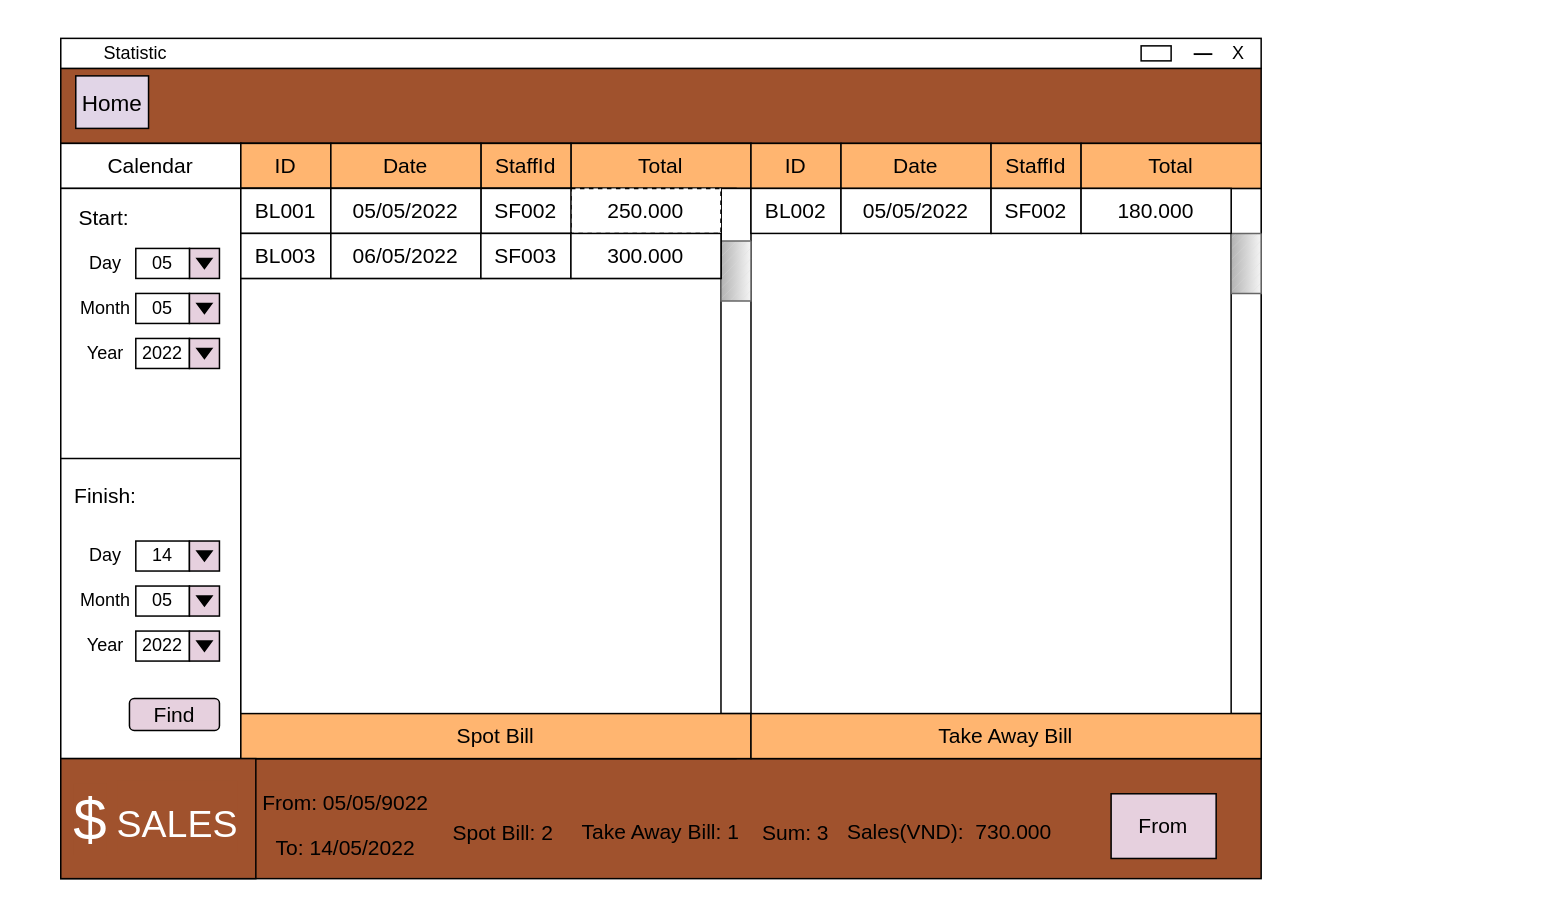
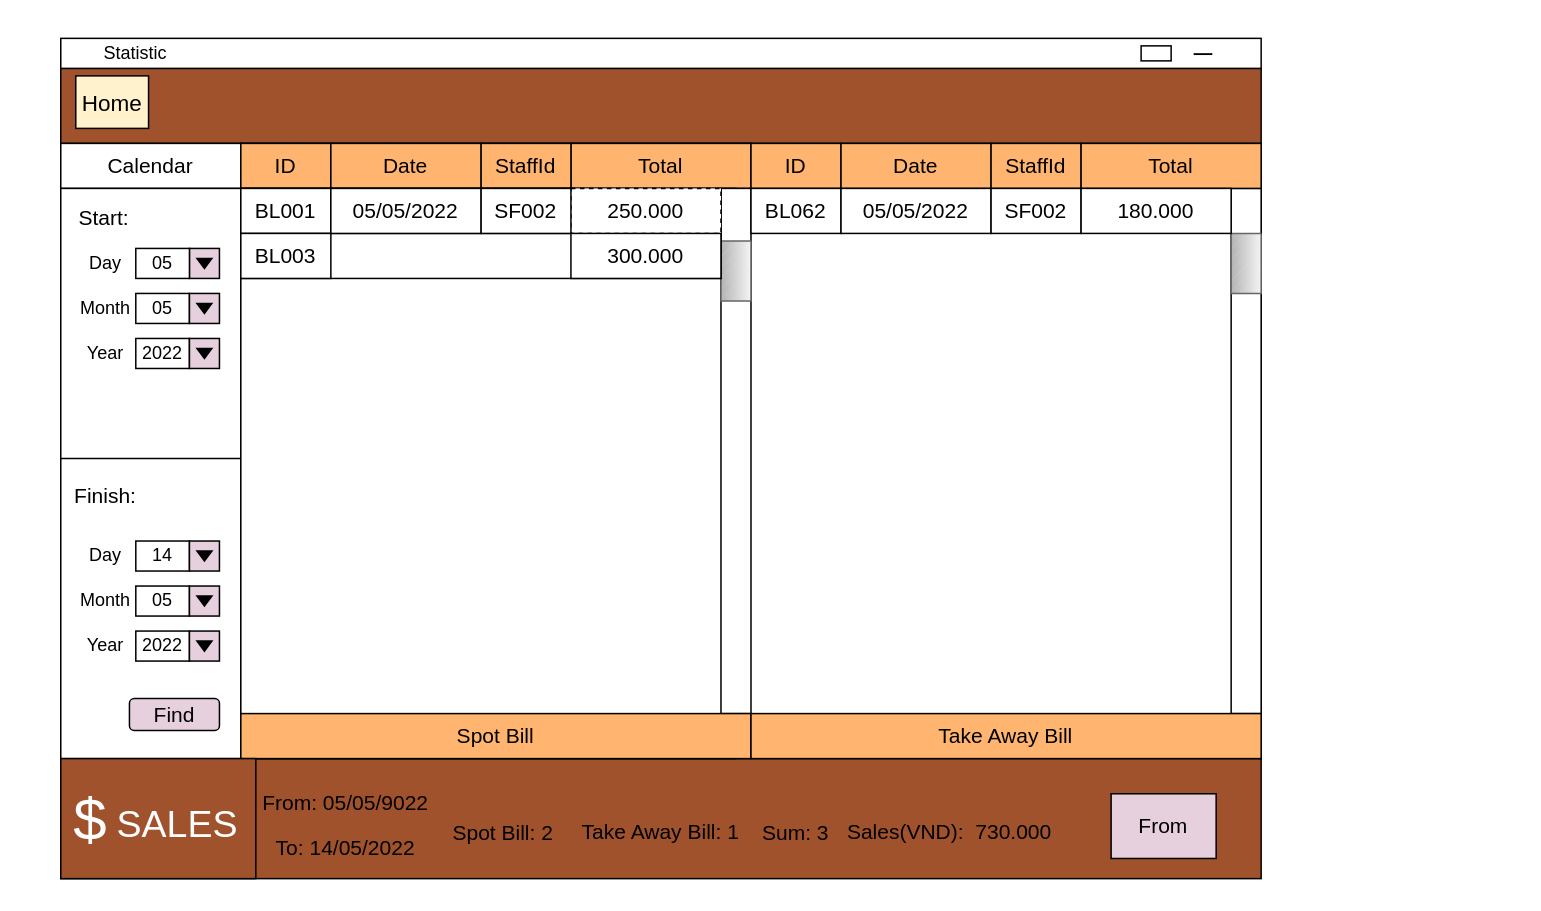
(1238, 53) -> none
(112, 102) -> (112, 102)
(796, 211) -> (796, 211)
(406, 256) -> none
(526, 256) -> none
